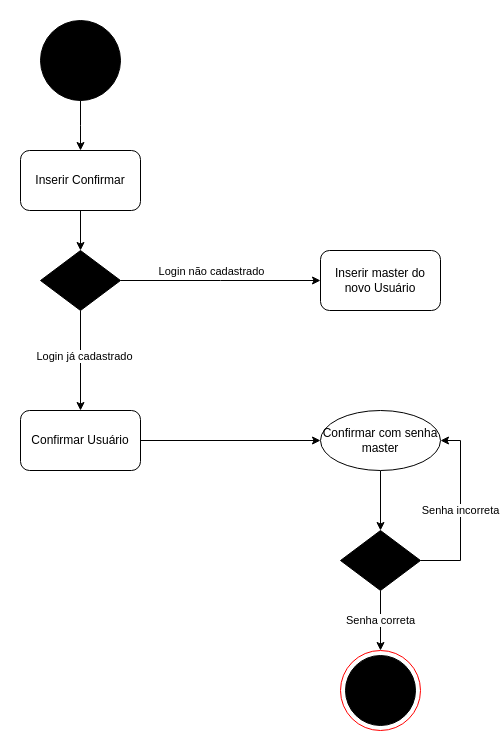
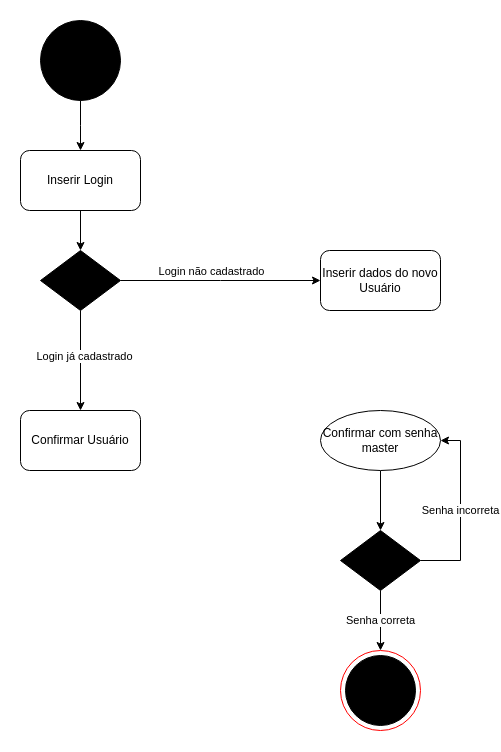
(81, 181) -> (81, 181)
(381, 281) -> (381, 281)
(227, 441) -> none
